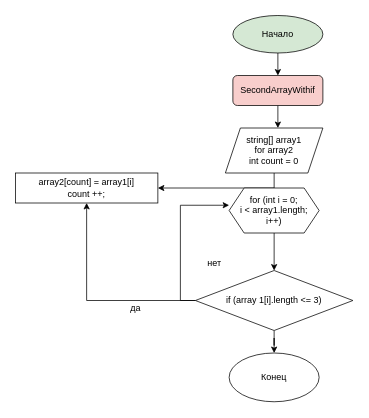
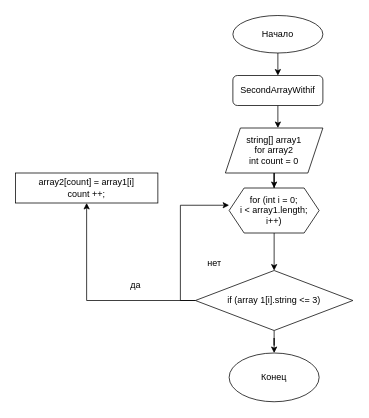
(278, 34) -> (278, 34)
(278, 90) -> (278, 90)
(274, 185) -> (274, 188)
(274, 300) -> (274, 300)
(135, 308) -> (135, 285)
